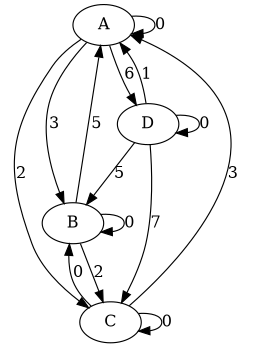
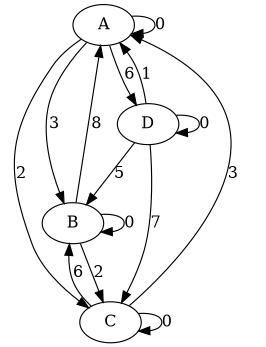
(97, 124) -> (97, 124)
(79, 273) -> (79, 273)
